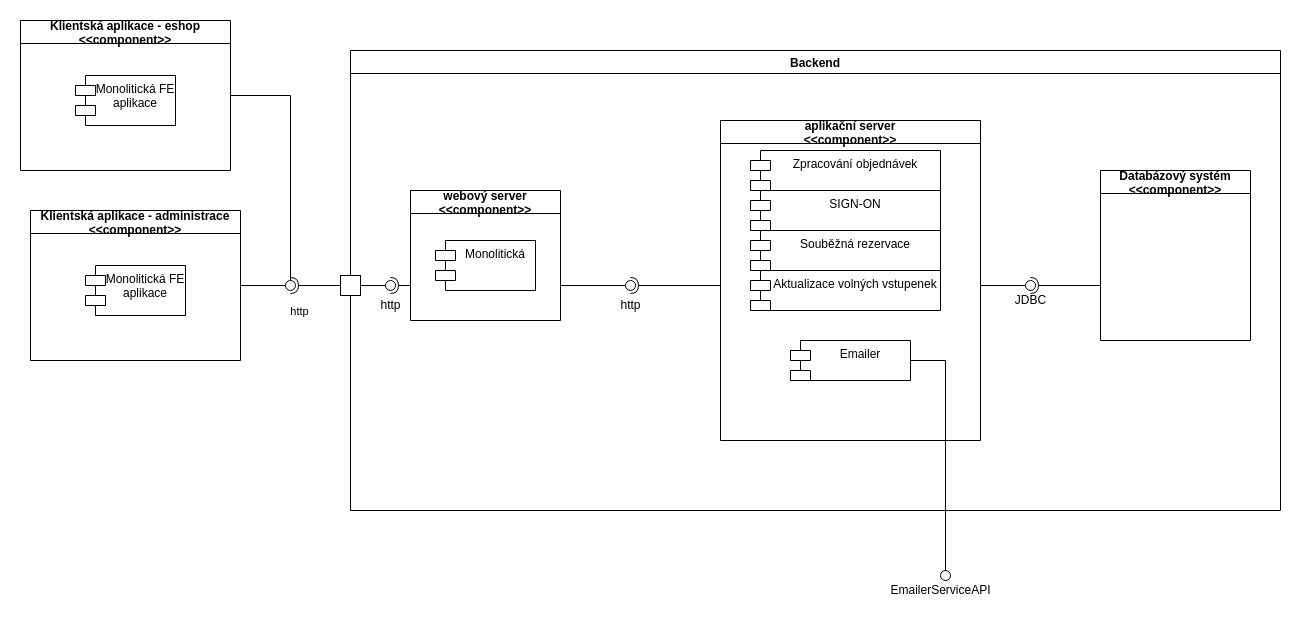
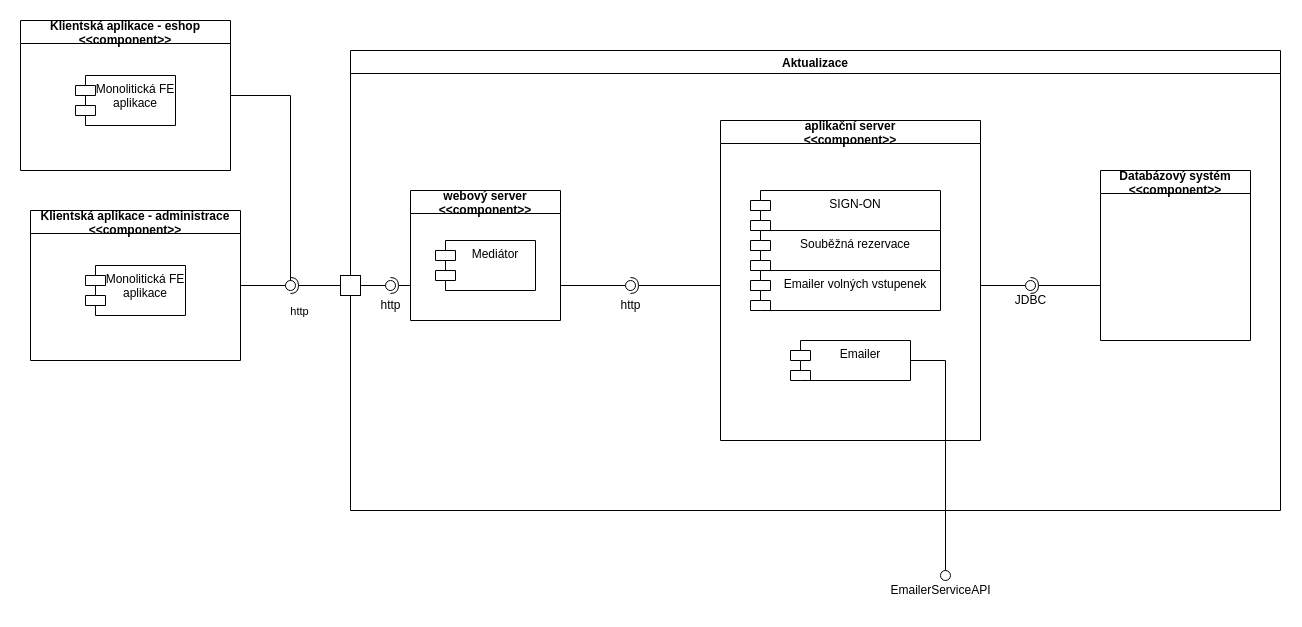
(815, 63) -> (815, 63)
(846, 171) -> none
(495, 254) -> (495, 254)
(855, 284) -> (855, 284)
